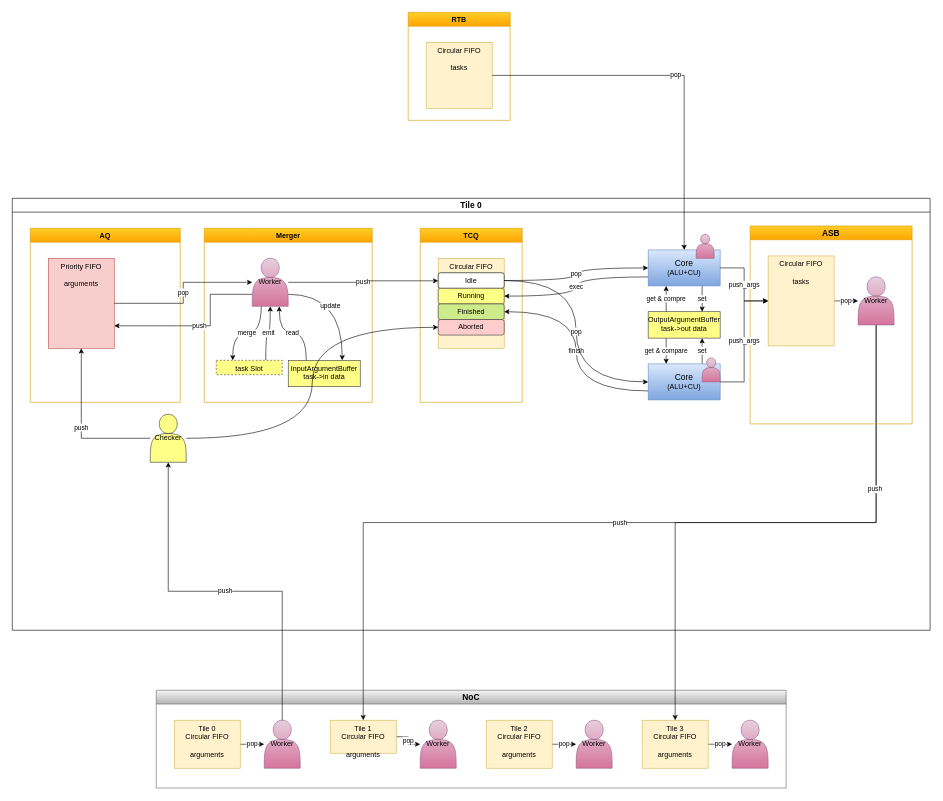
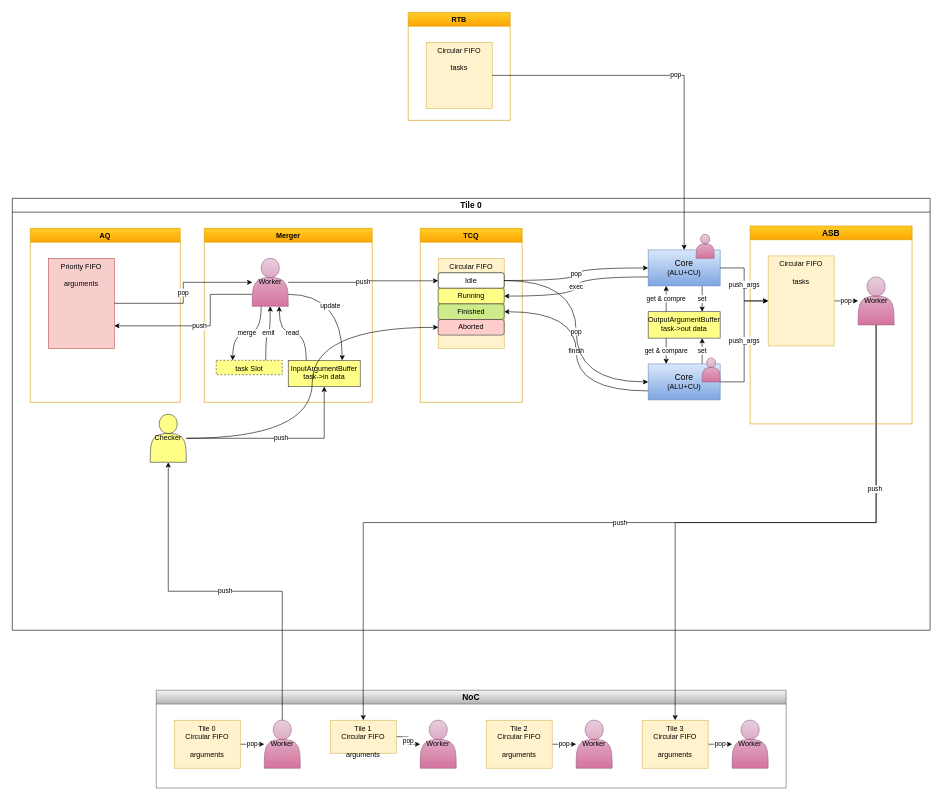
(81, 431) -> (280, 438)
